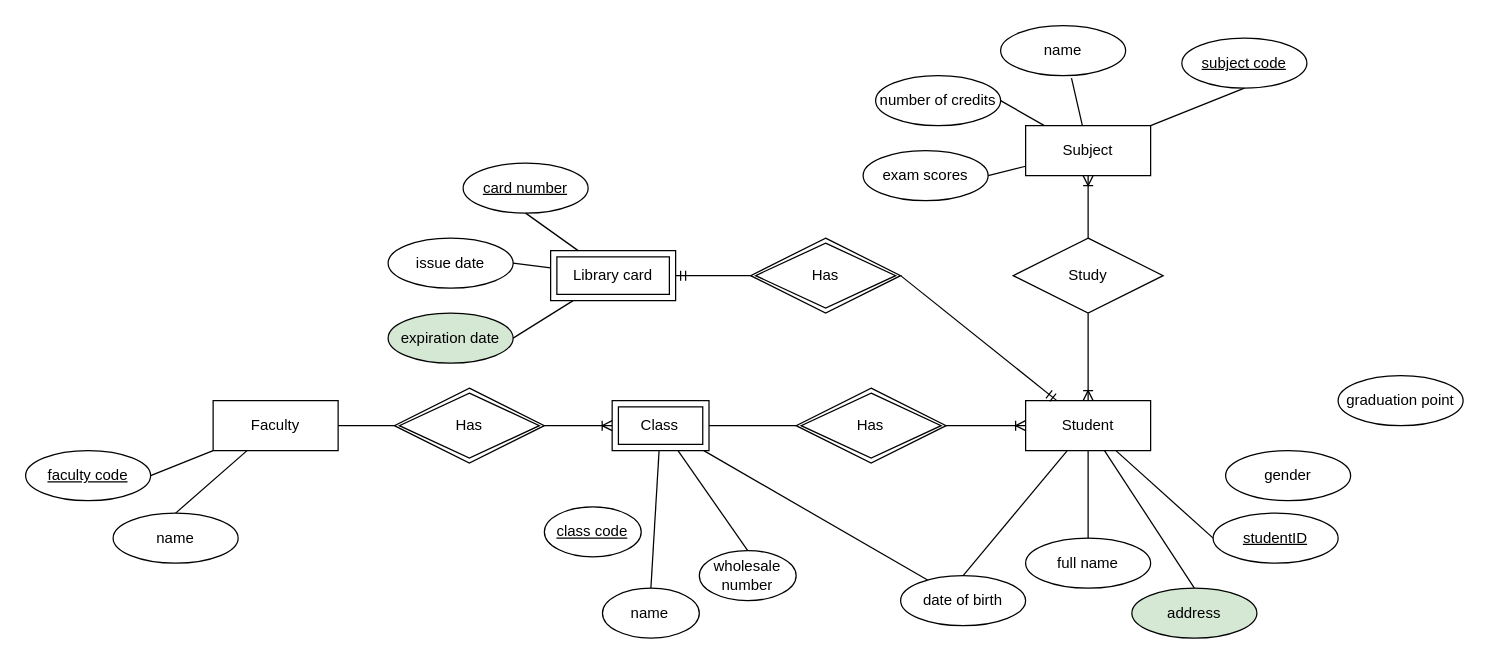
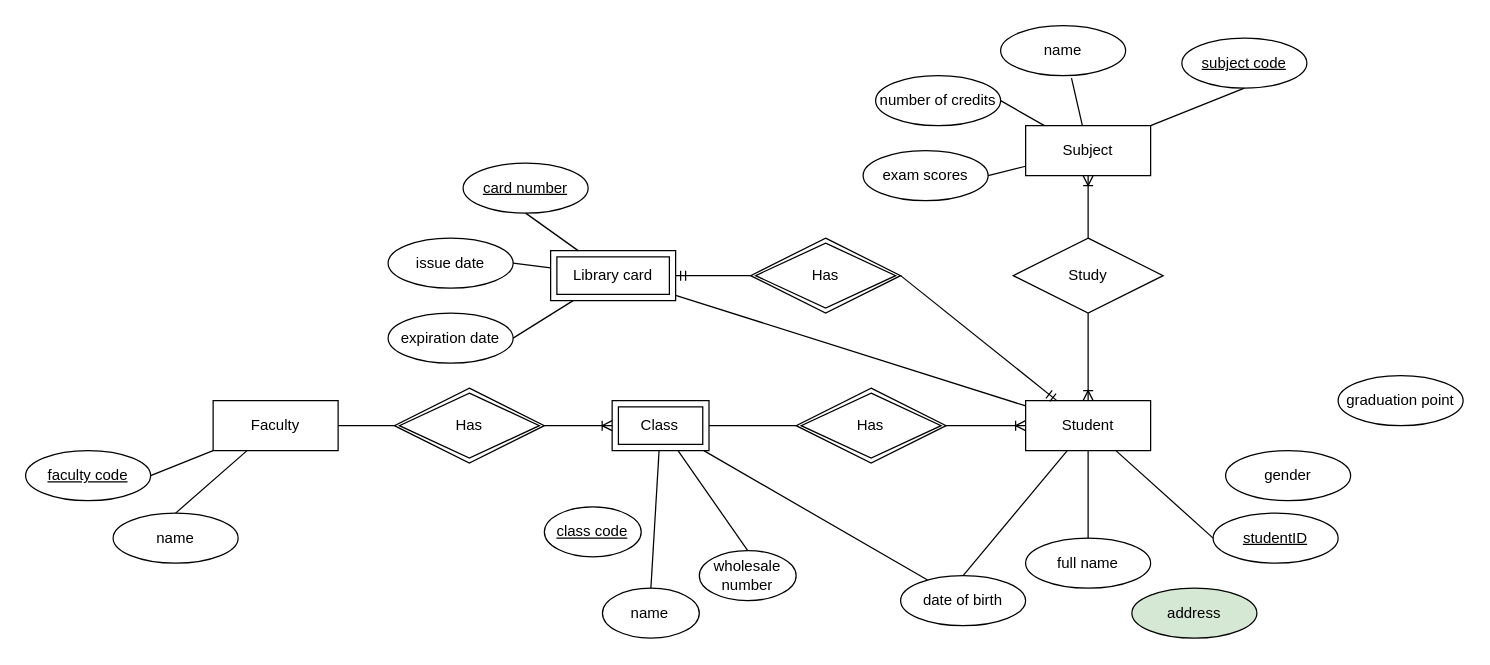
(451, 338) -> (451, 338)
(1149, 519) -> (851, 351)
